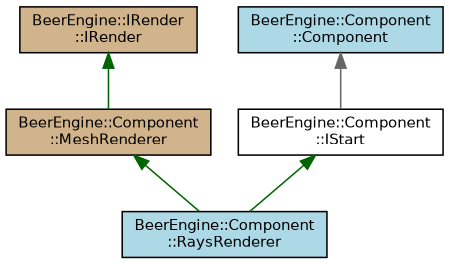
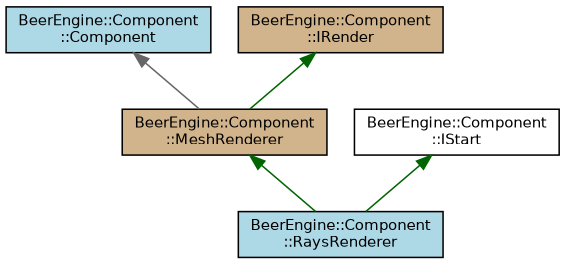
(108, 30) -> (341, 30)
(341, 89) -> (172, 86)
